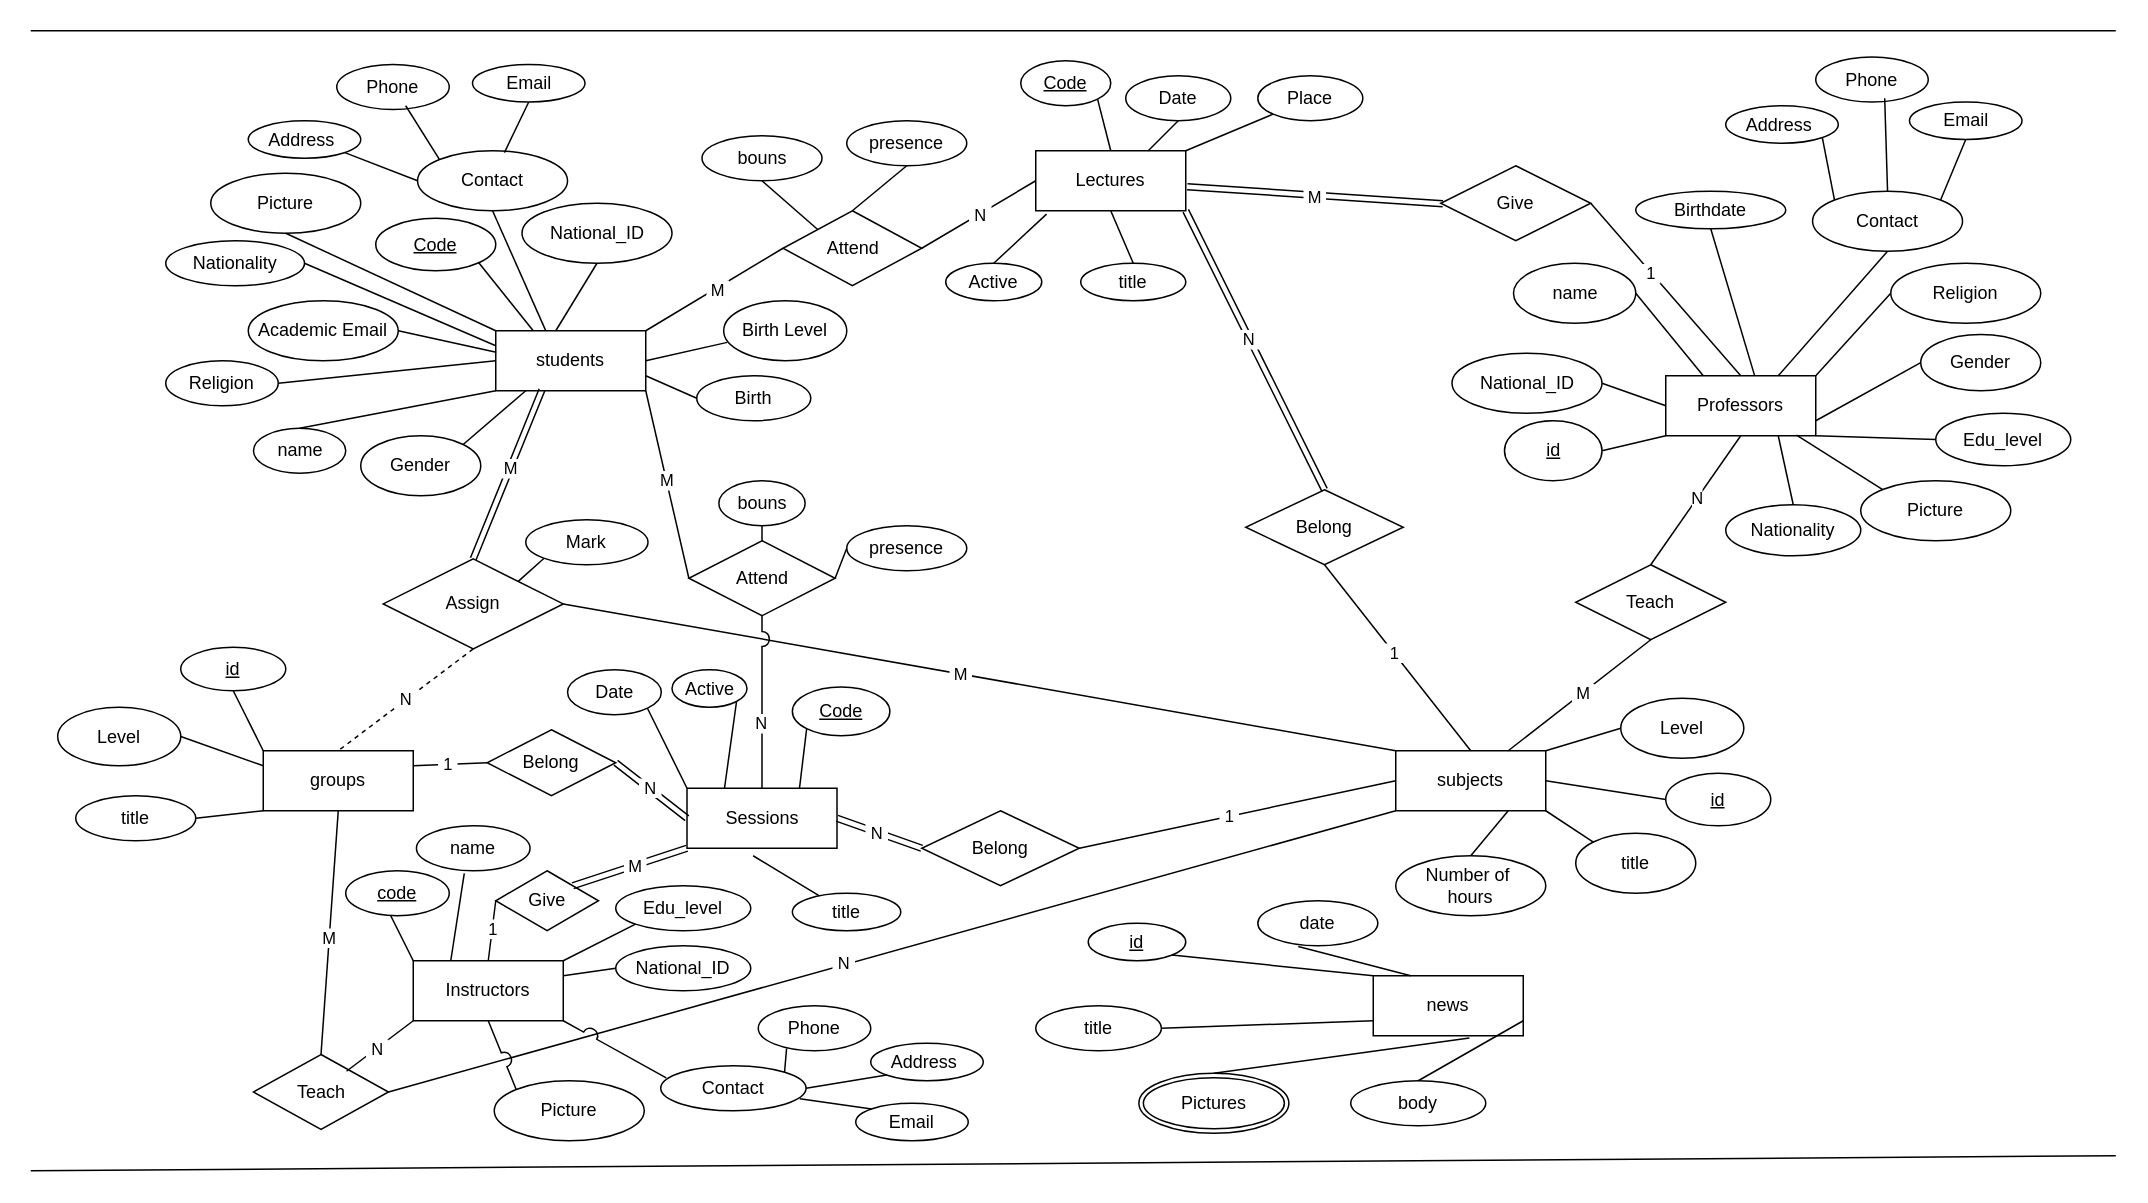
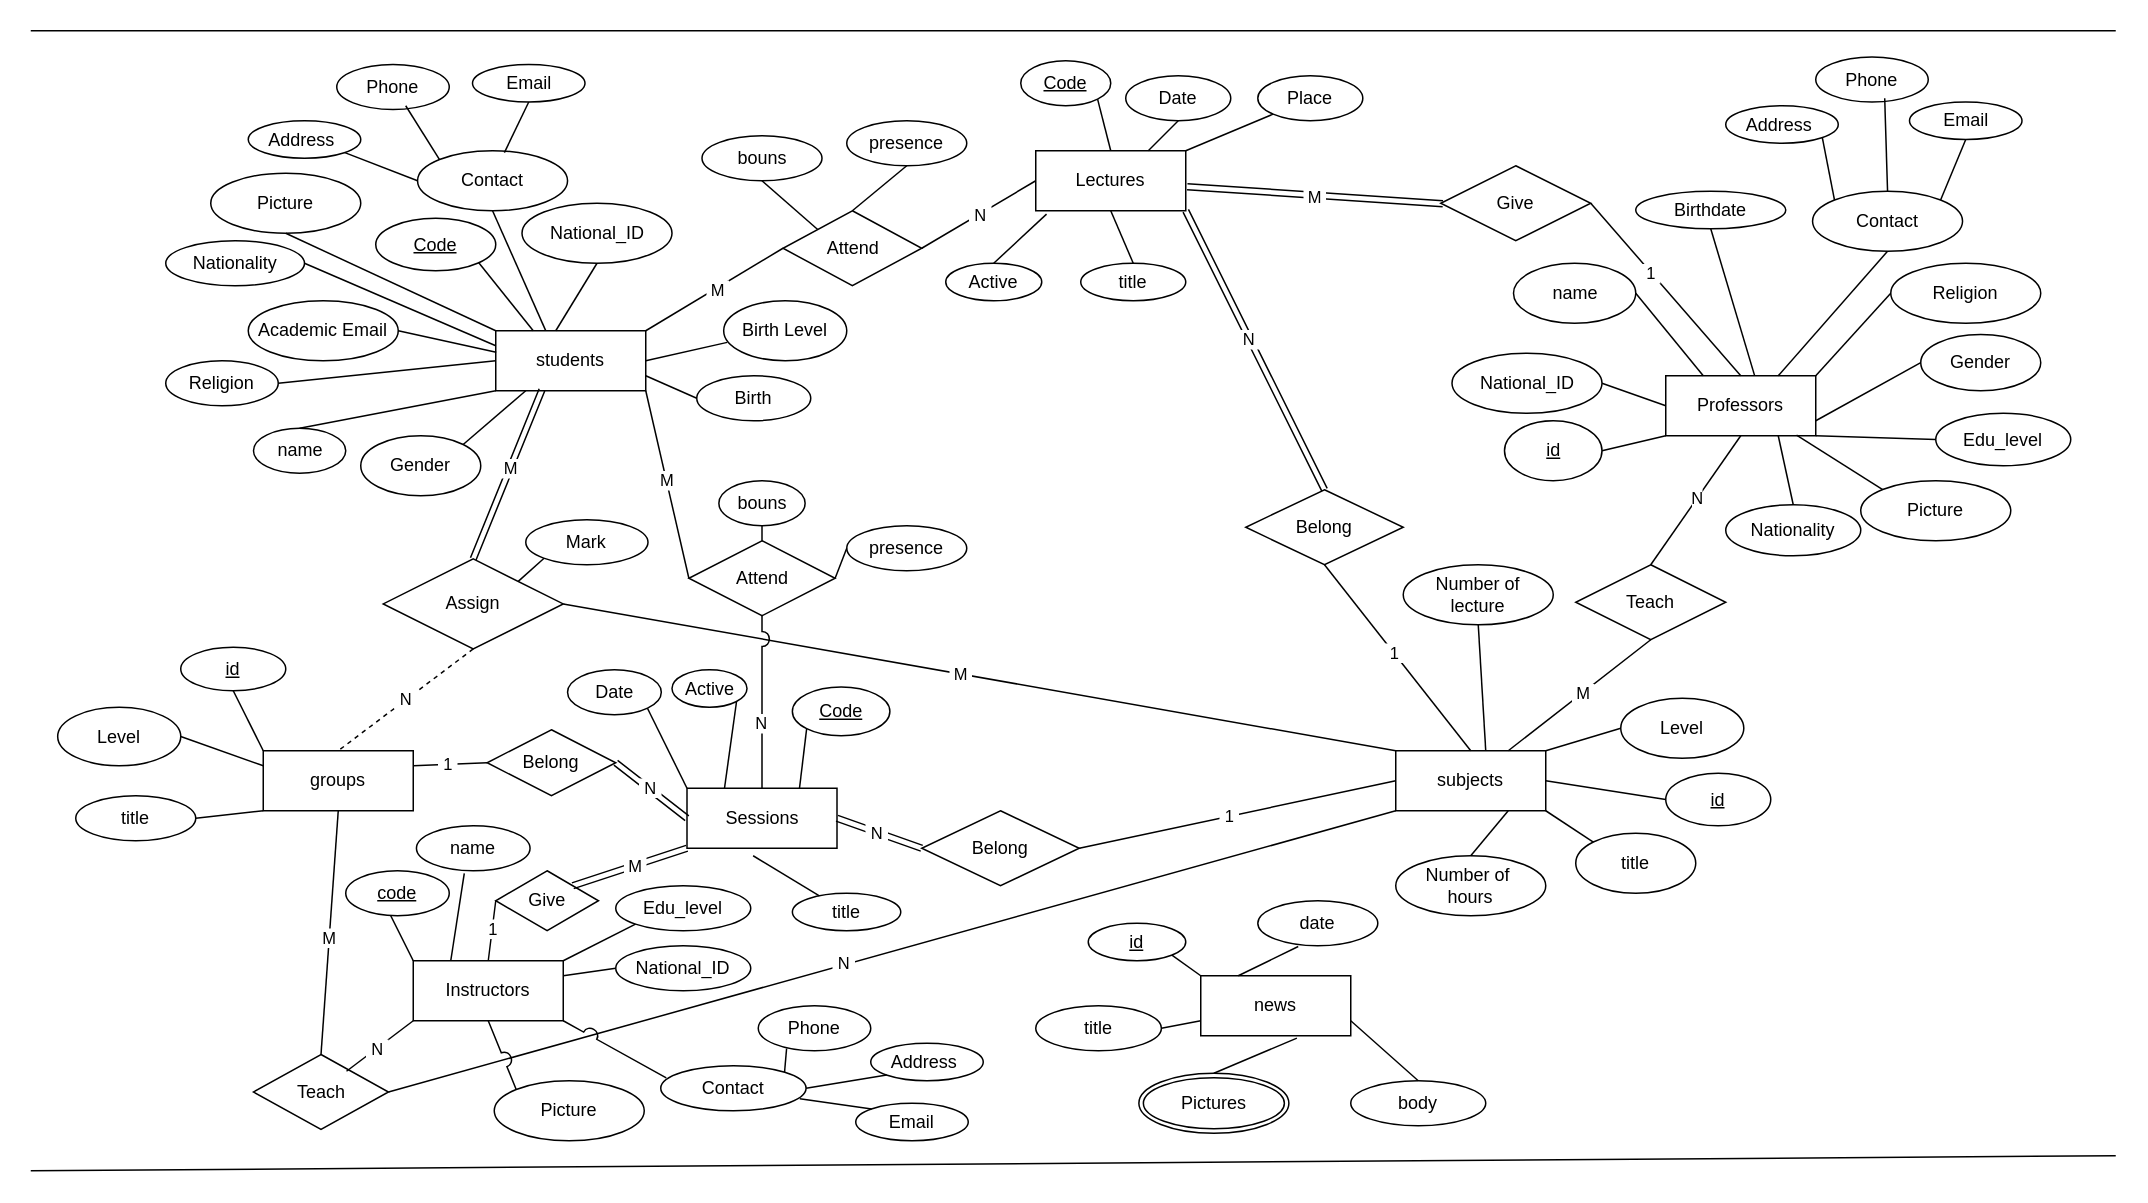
none -> (1478, 595)
none -> (1482, 688)
(1448, 1006) -> (1276, 1006)
